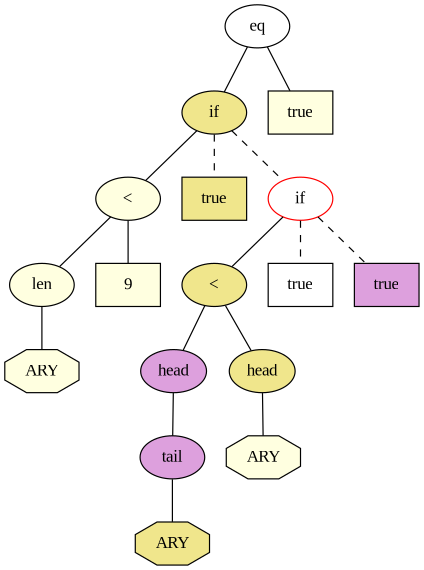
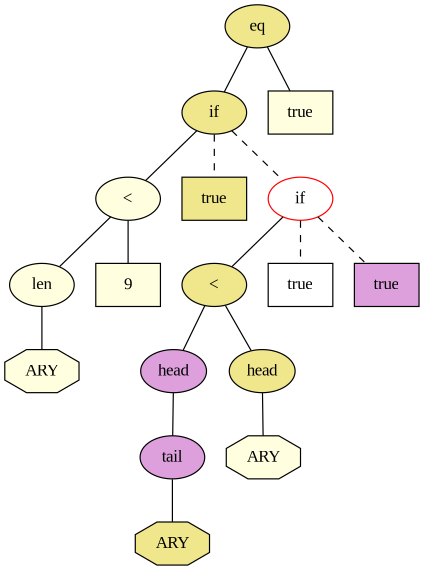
(257, 26) -> (257, 26)
